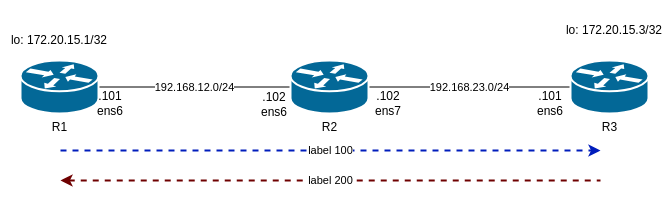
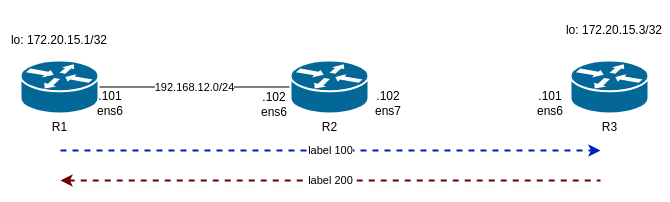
(470, 87) -> none
